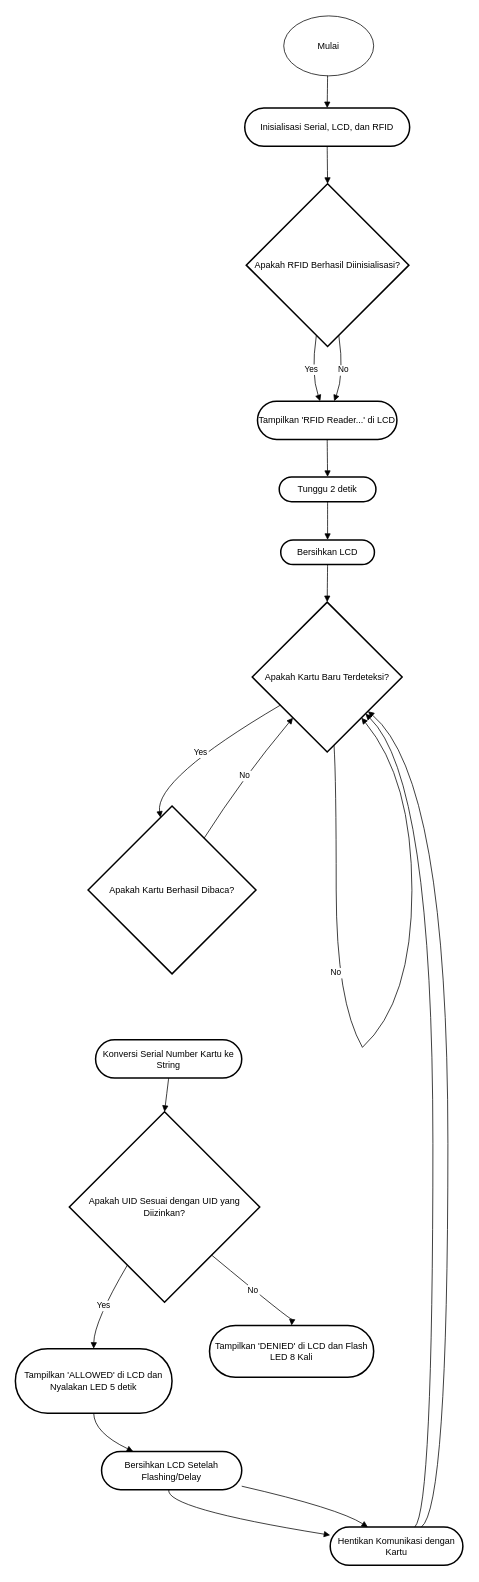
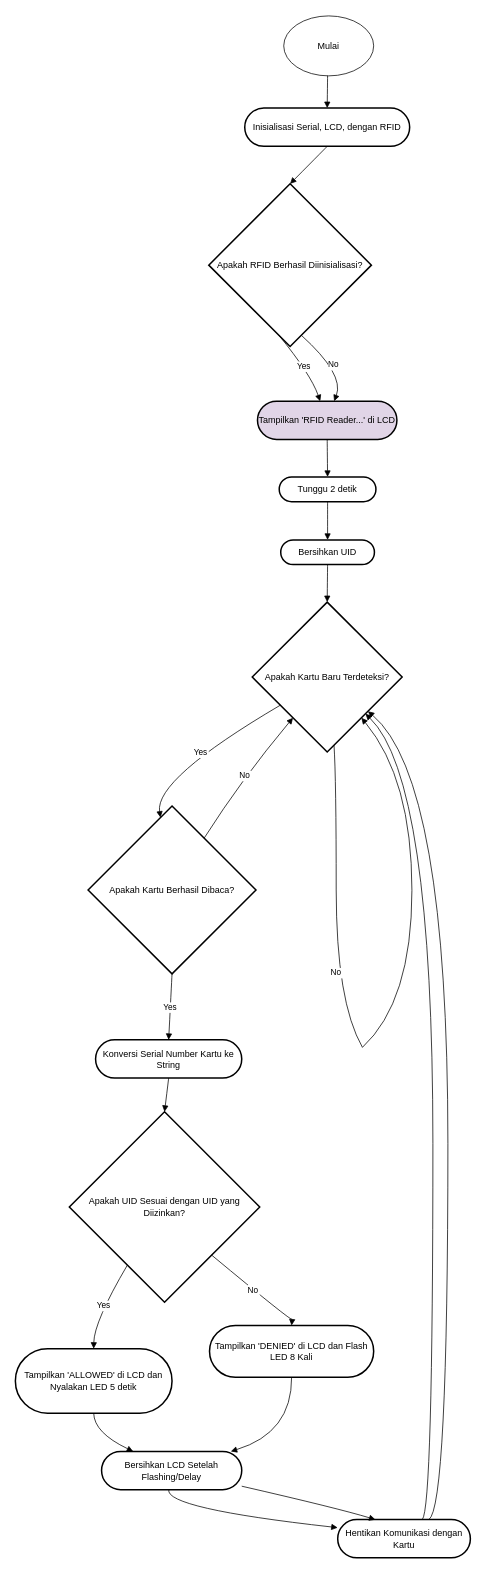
(327, 127) -> (327, 127)
(328, 265) -> (290, 265)
(327, 420) -> (327, 420)
(328, 552) -> (328, 552)
none -> (171, 1005)
none -> (278, 1423)
(397, 1547) -> (404, 1539)
